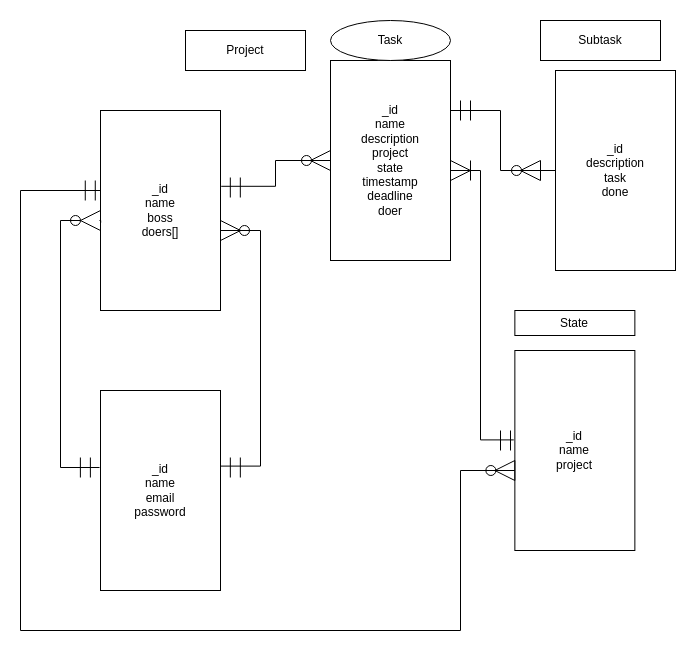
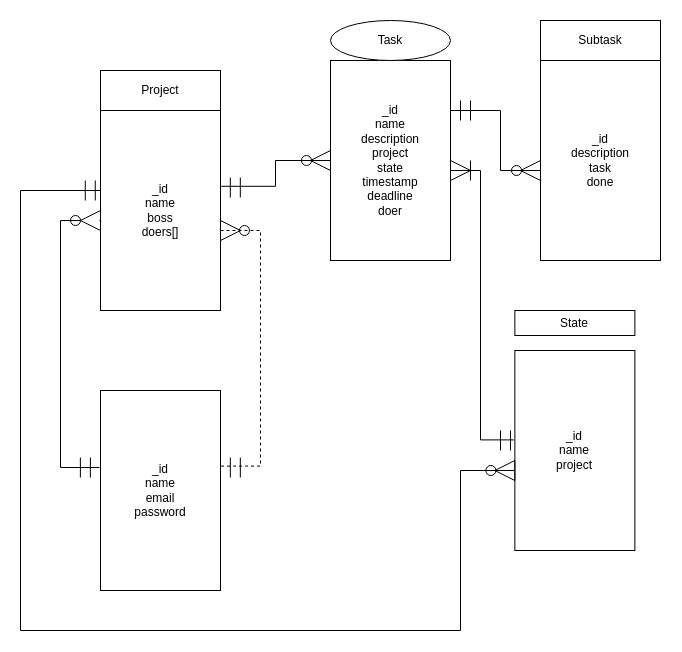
(246, 51) -> (161, 91)
(616, 171) -> (601, 161)
(261, 348) -> (261, 348)
